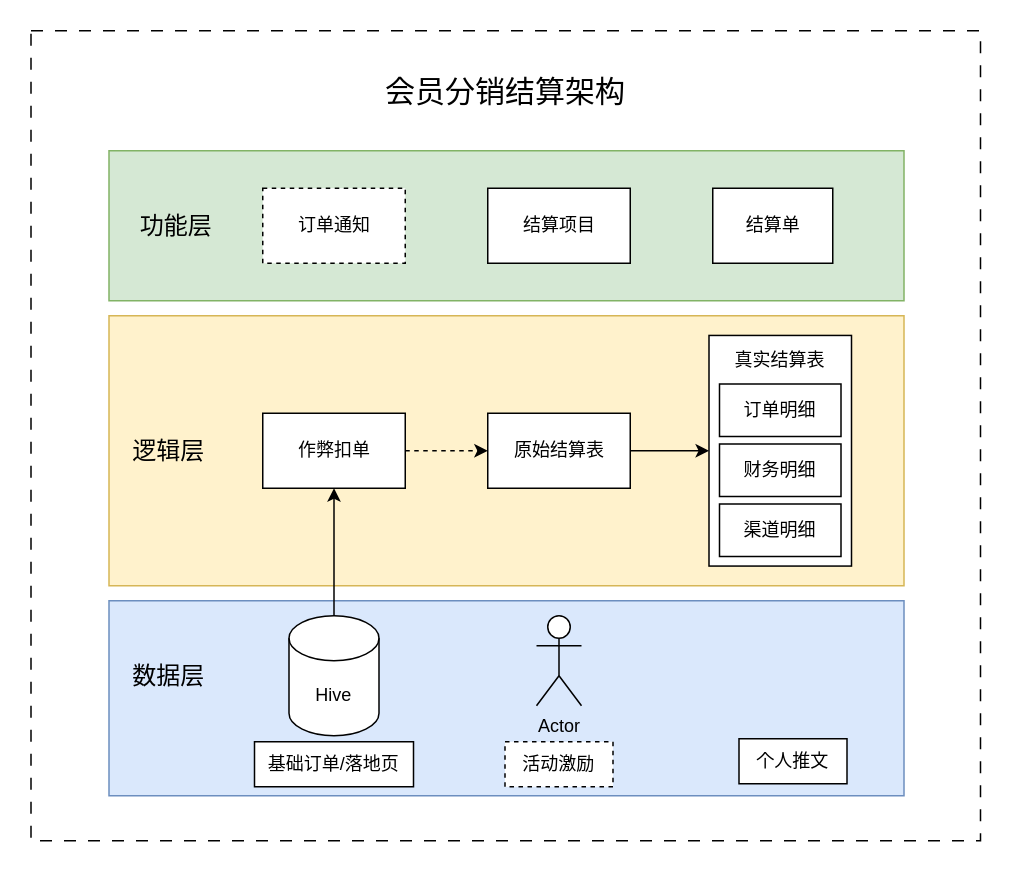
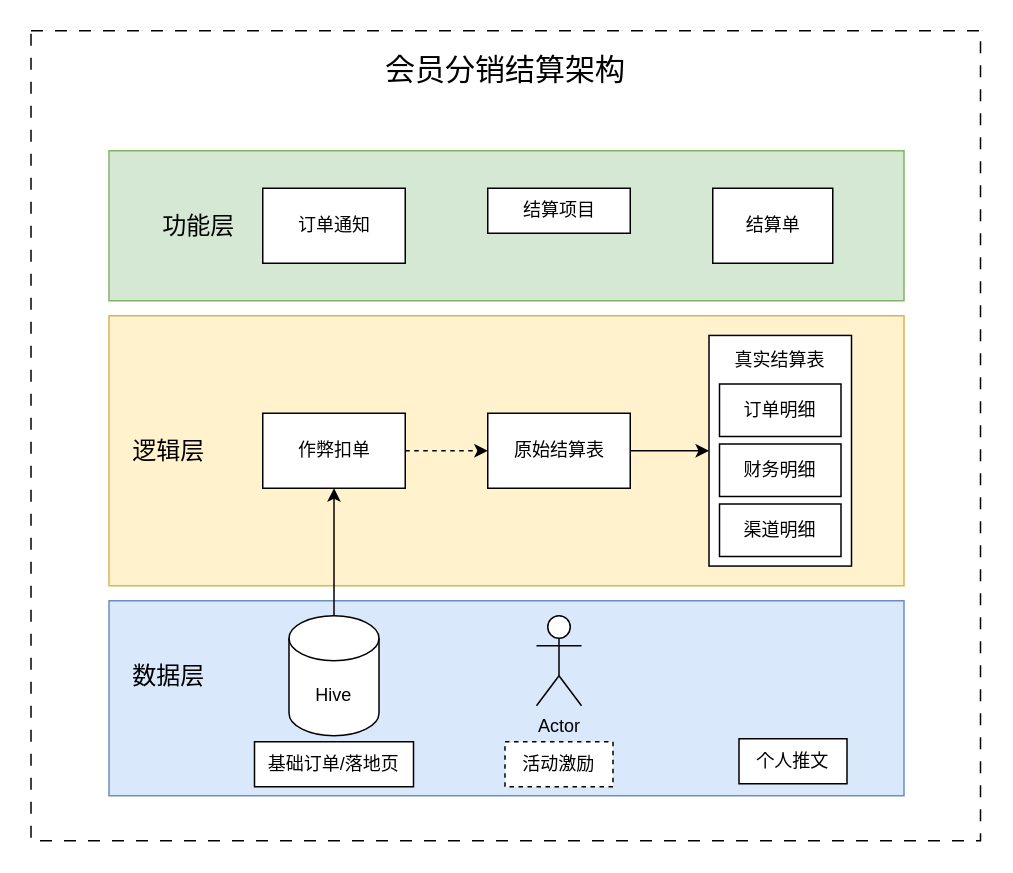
(506, 91) -> (506, 68)
(176, 226) -> (199, 226)
(334, 226) -> (334, 226)
(559, 226) -> (559, 211)
